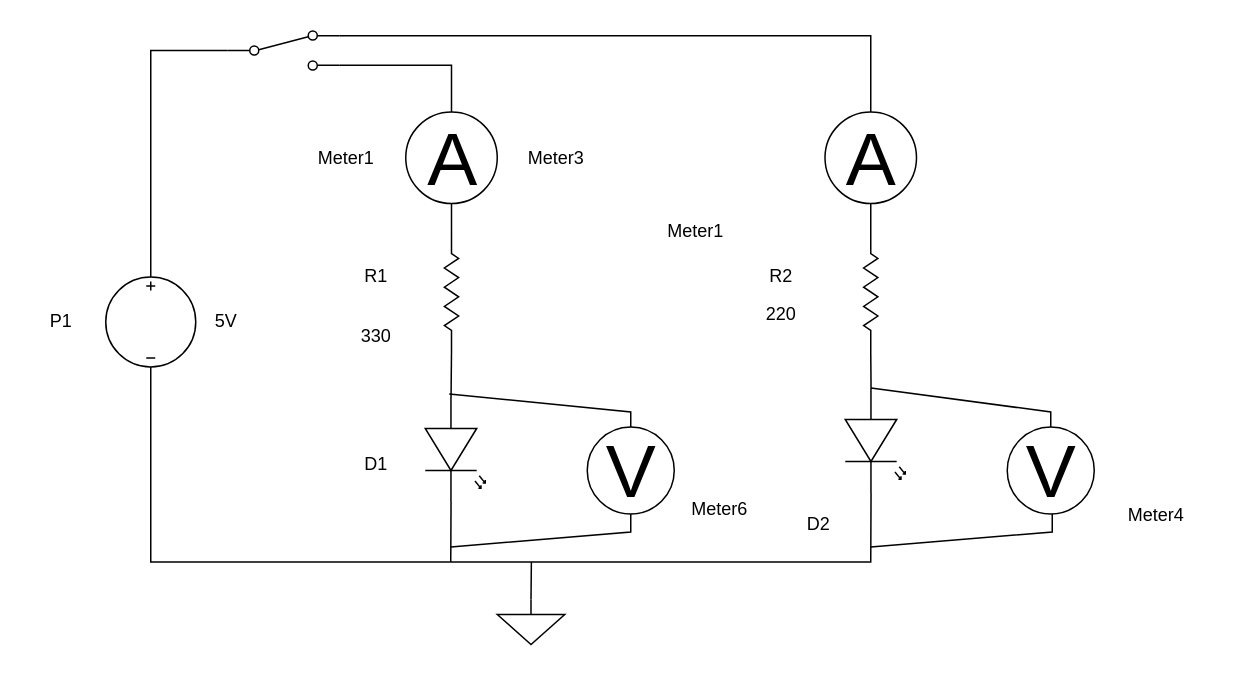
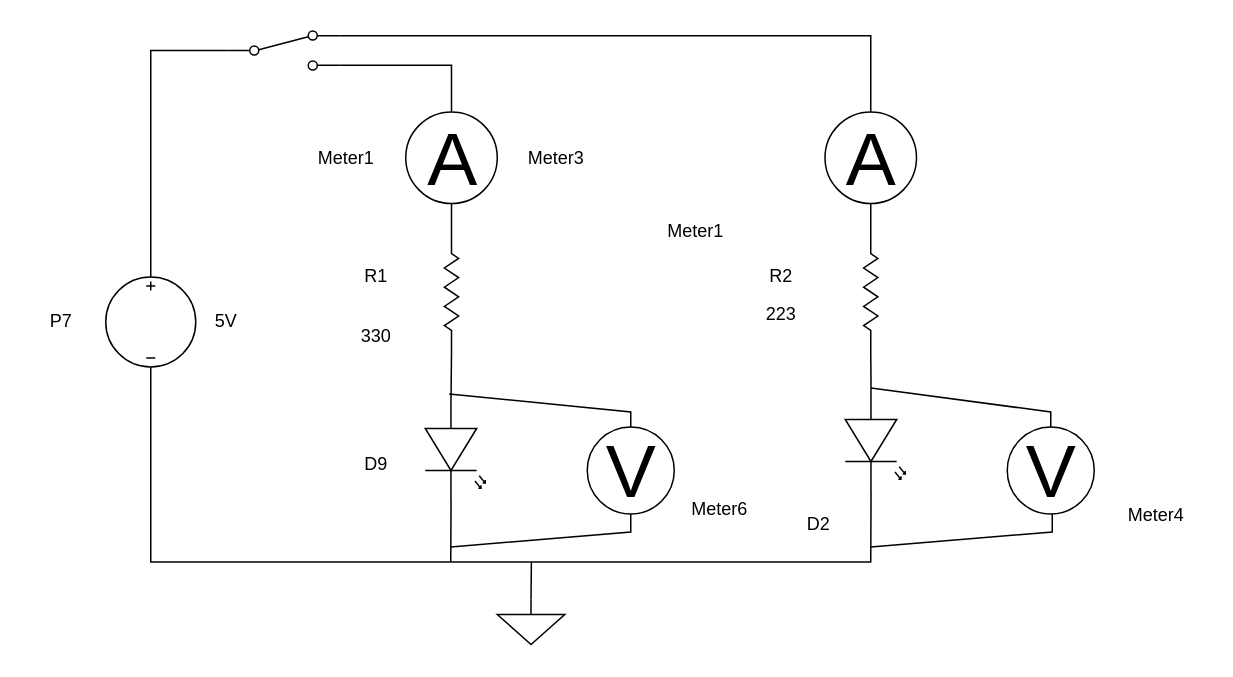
(782, 314) -> (782, 314)
(62, 322) -> (62, 322)
(377, 464) -> (377, 464)
